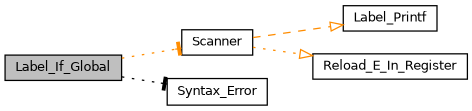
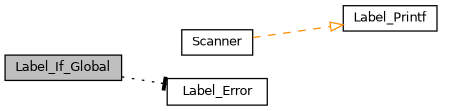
(148, 54) -> none
(390, 66) -> none
(217, 92) -> (217, 92)
